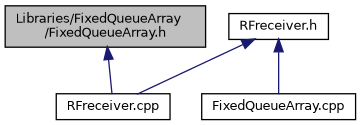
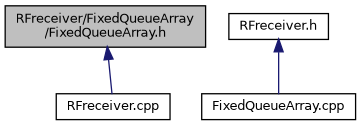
(105, 27) -> (105, 27)
(190, 69) -> none
